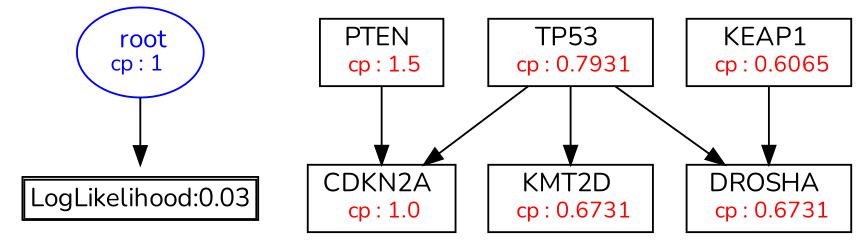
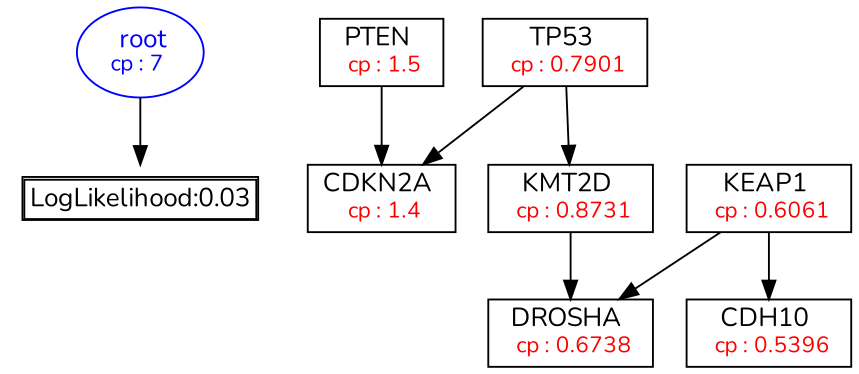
(140, 64) -> (140, 64)
(574, 65) -> (569, 65)
(773, 65) -> (773, 211)
(662, 120) -> (571, 257)
(385, 211) -> (385, 211)
(574, 211) -> (574, 211)
(773, 211) -> (574, 346)
none -> (769, 333)
